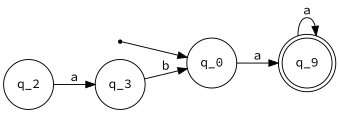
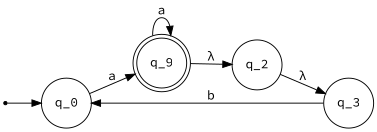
none -> (207, 64)
(74, 77) -> (303, 77)
